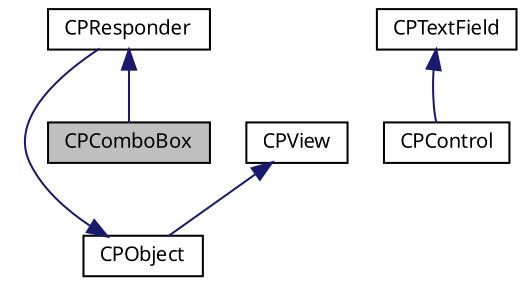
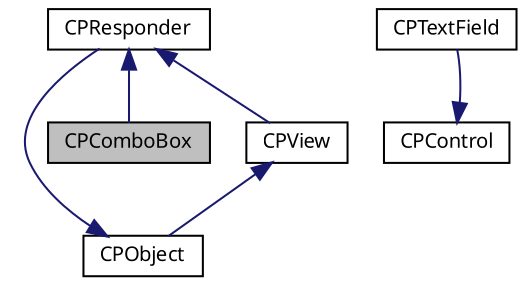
none -> (222, 92)
(433, 96) -> (460, 76)
